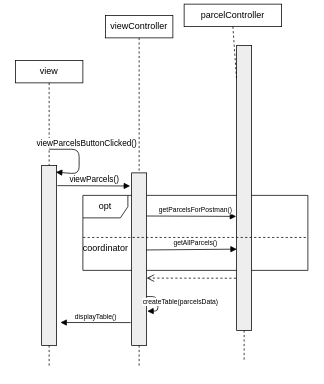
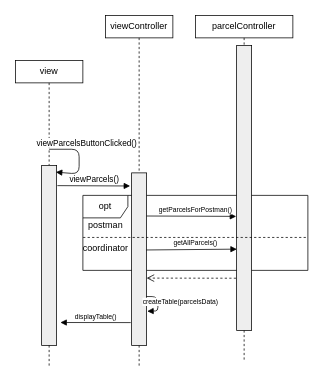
(233, 15) -> (244, 27)
none -> (105, 225)
